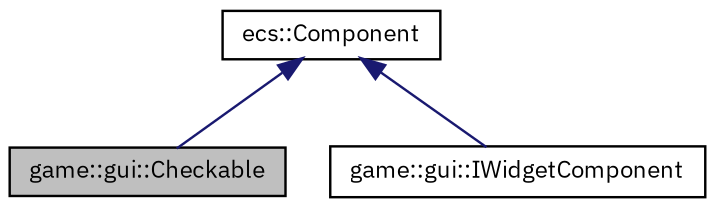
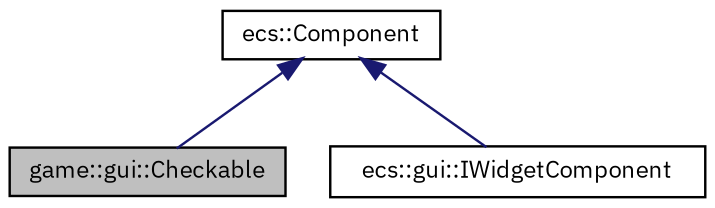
(518, 172) -> (518, 172)
